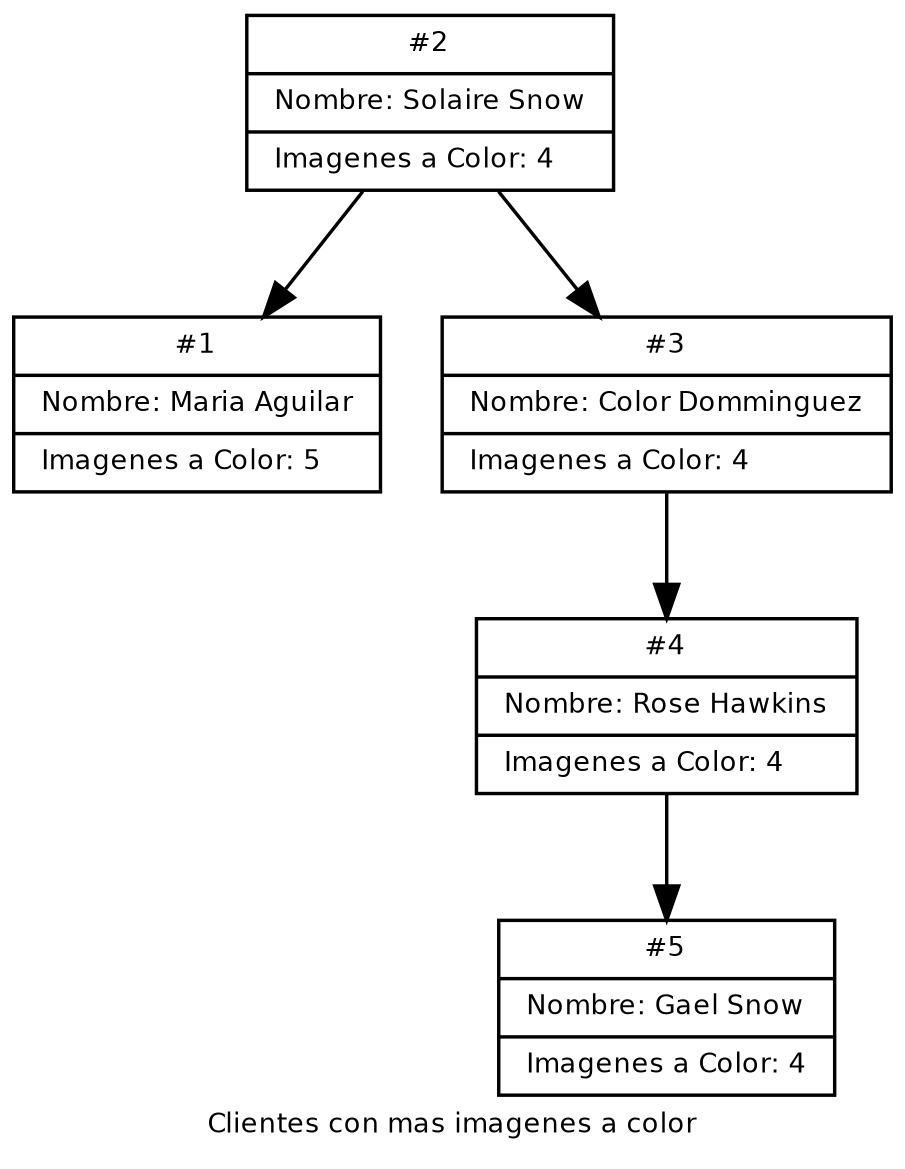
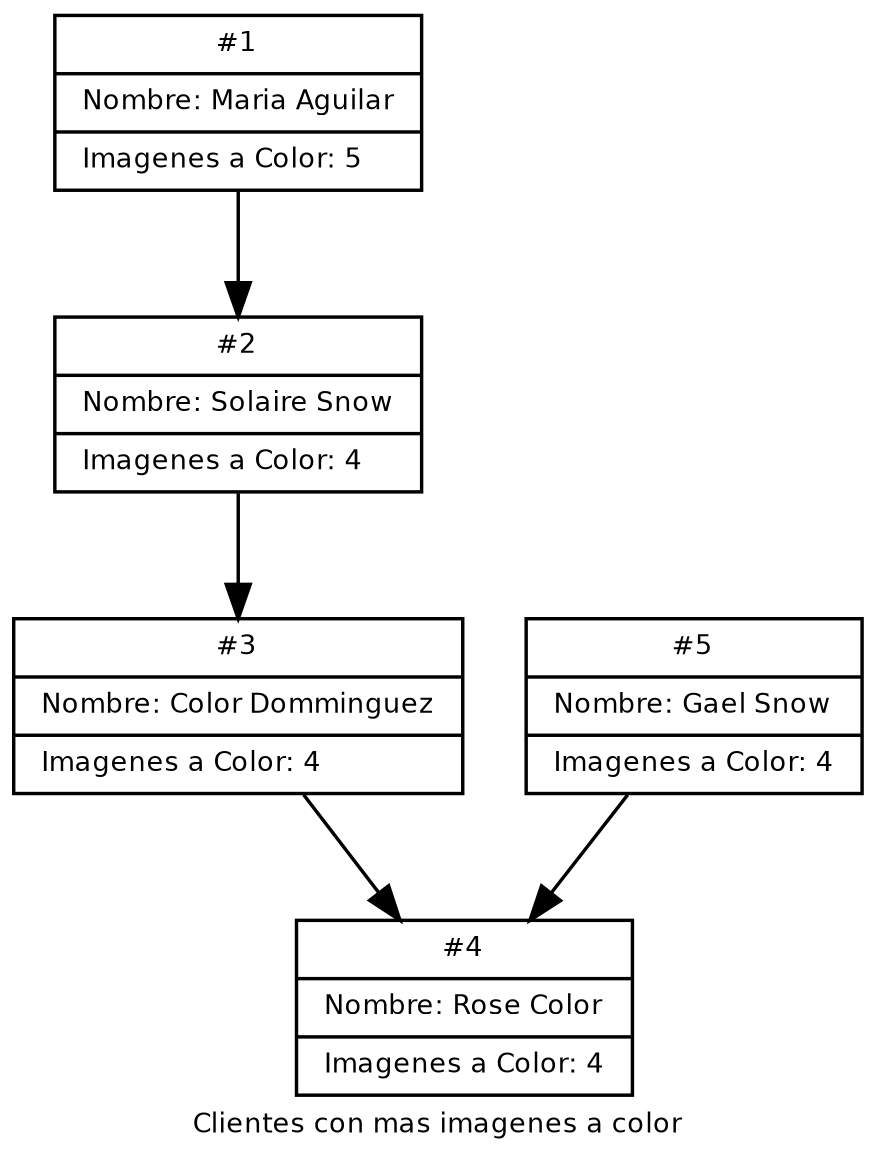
(324, 240) -> (238, 237)
(667, 704) -> (464, 1006)
(667, 840) -> (590, 844)
